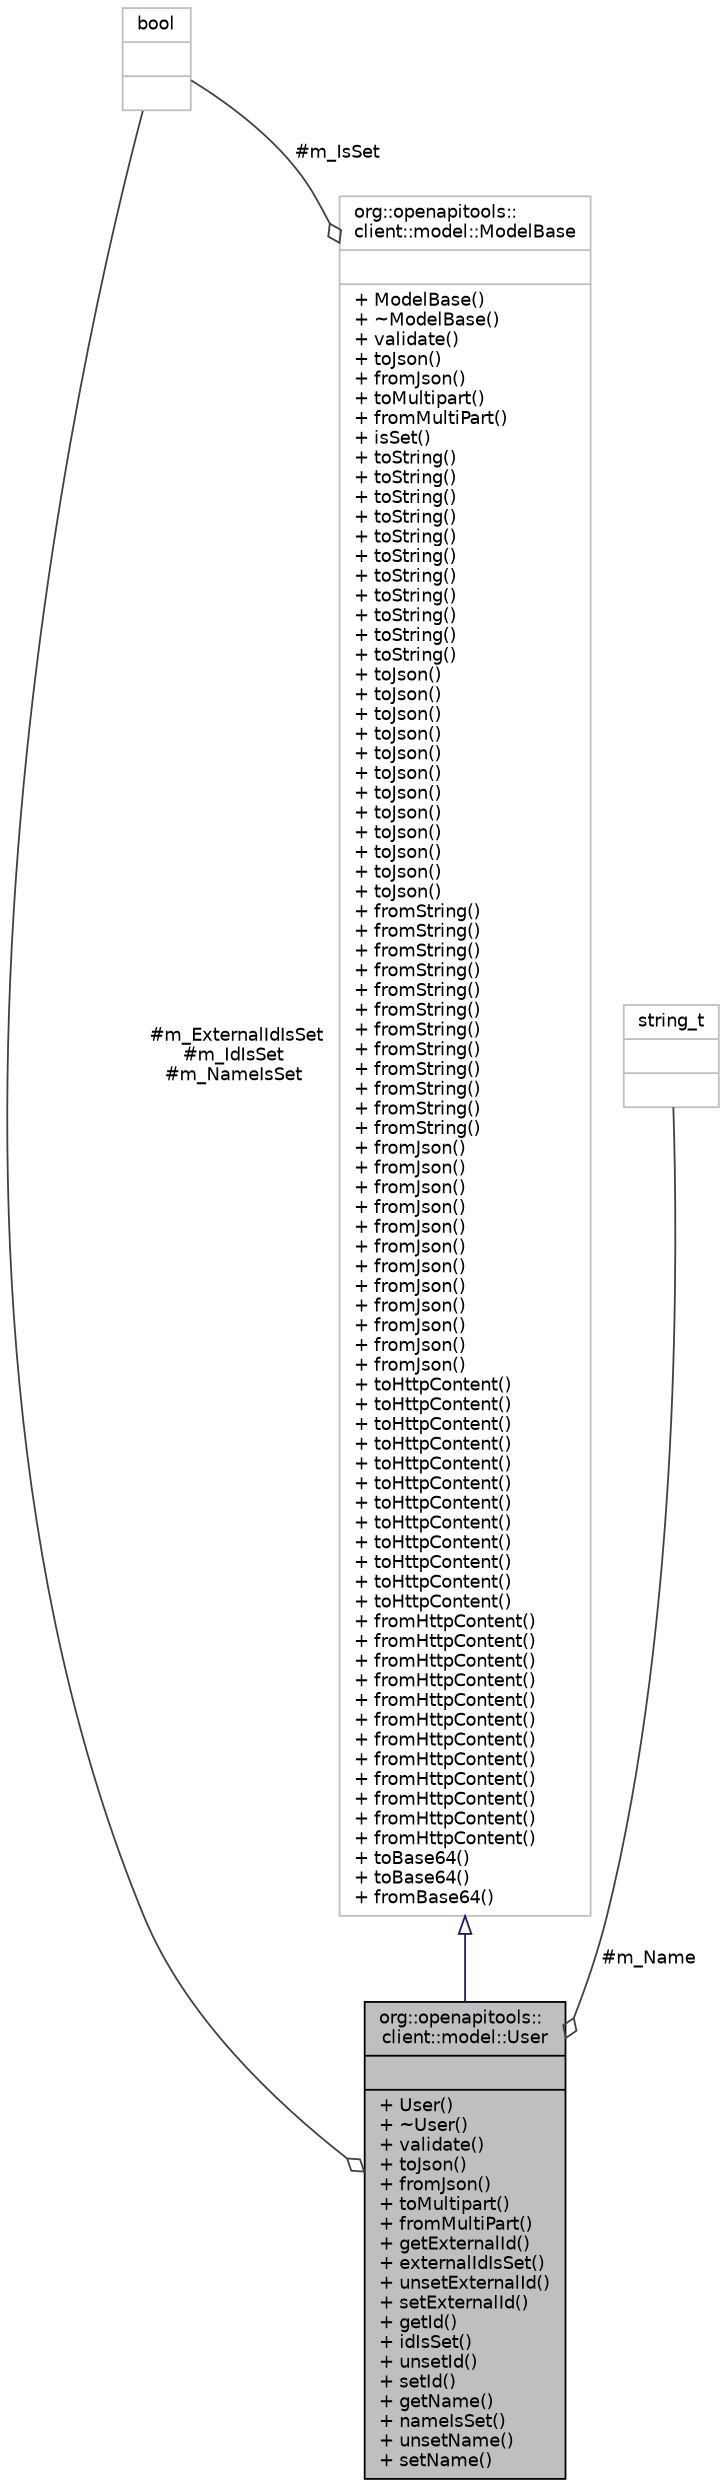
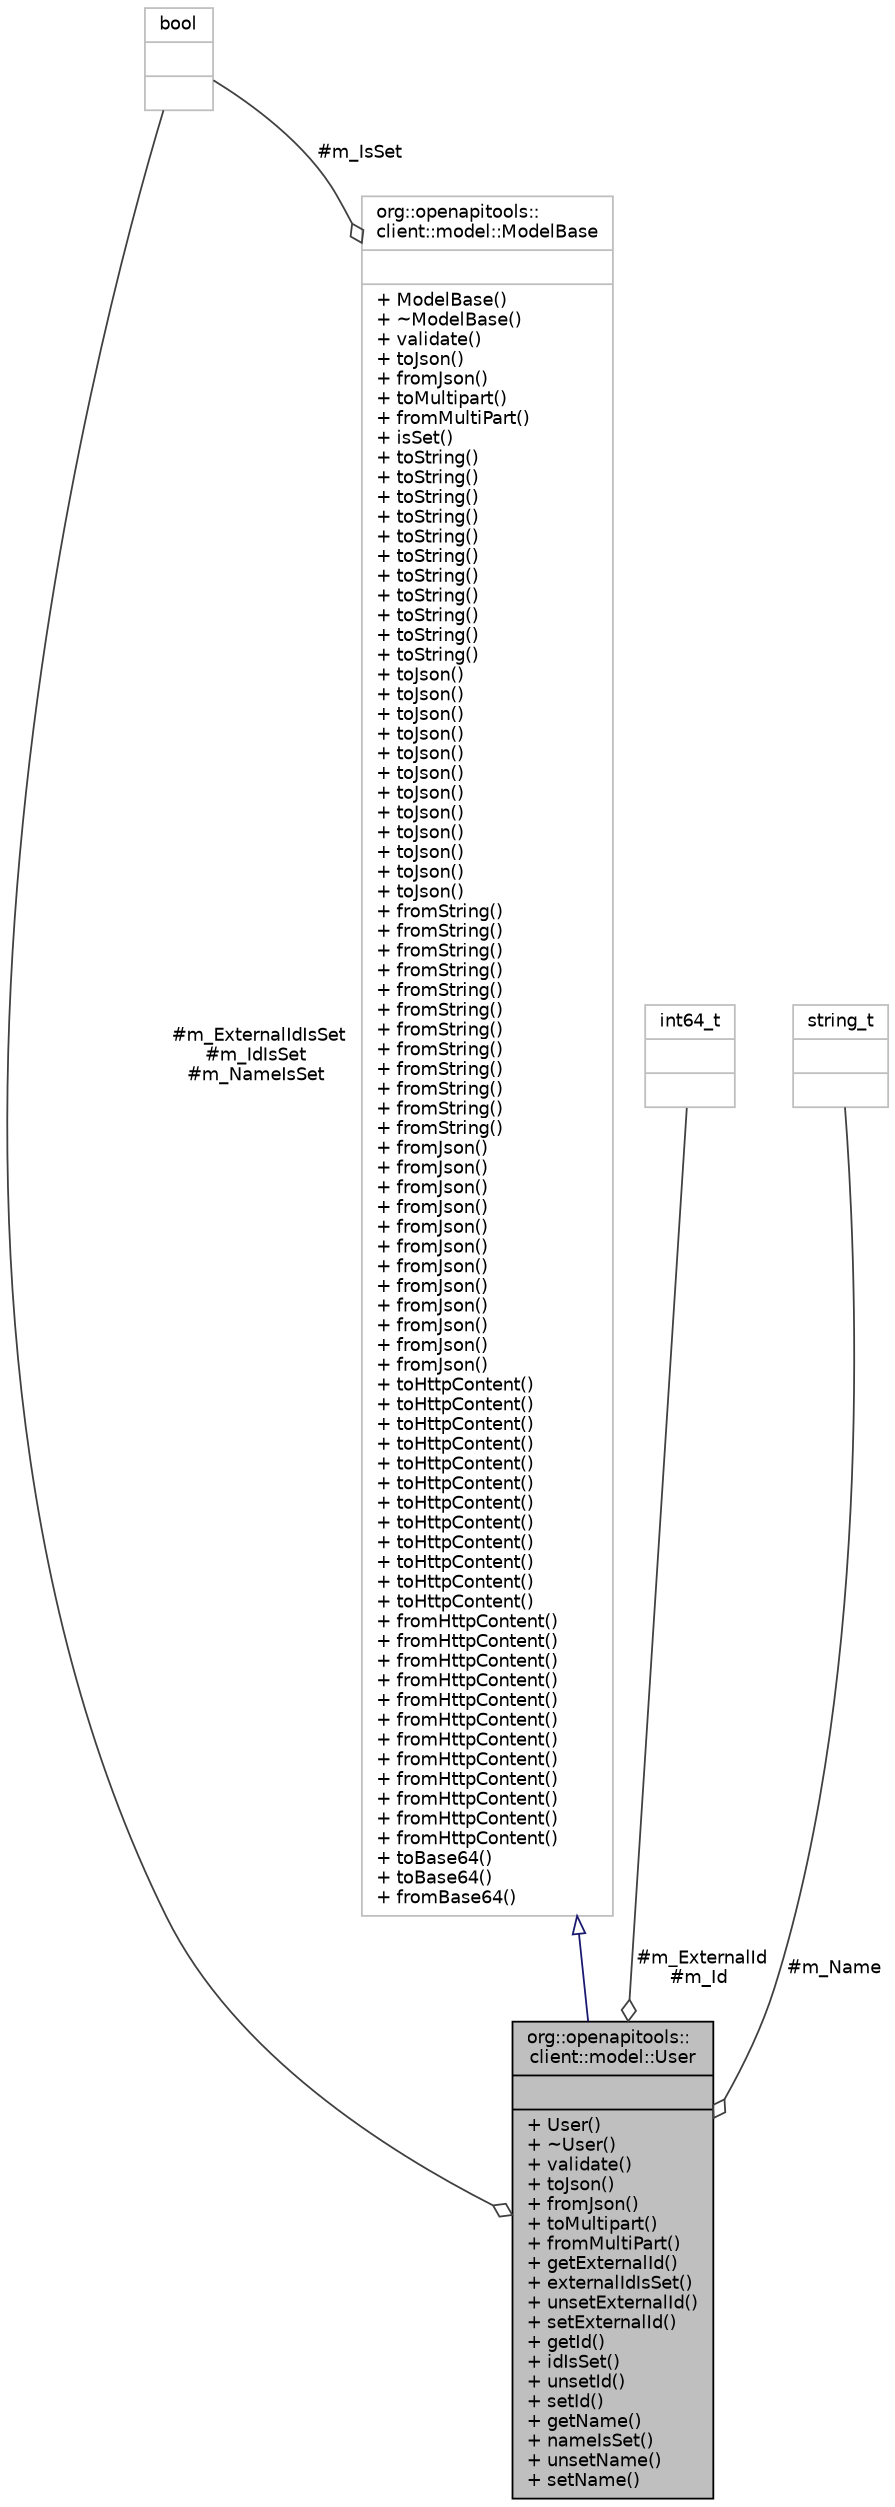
none -> (690, 1056)
